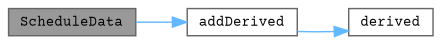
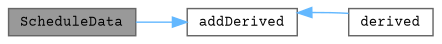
(316, 32) -> (330, 13)
